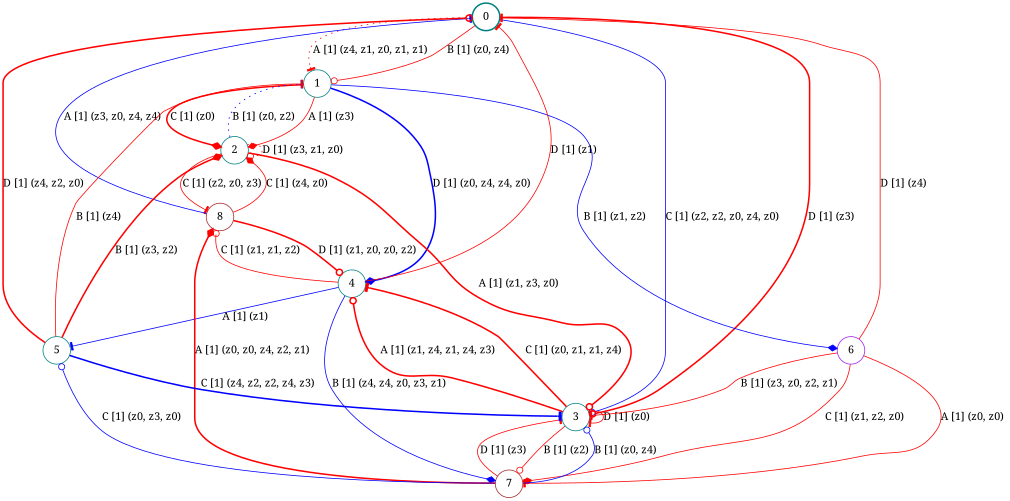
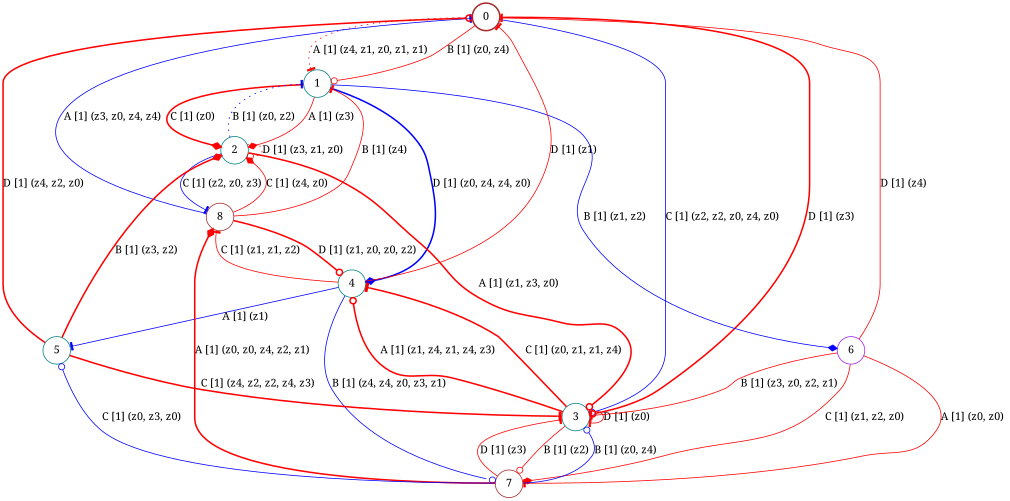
(486, 17) -> (486, 17)
(120, 155) -> (336, 188)
(181, 182) -> (181, 182)
(266, 274) -> (266, 274)
(311, 404) -> (311, 404)
(359, 421) -> (359, 421)
